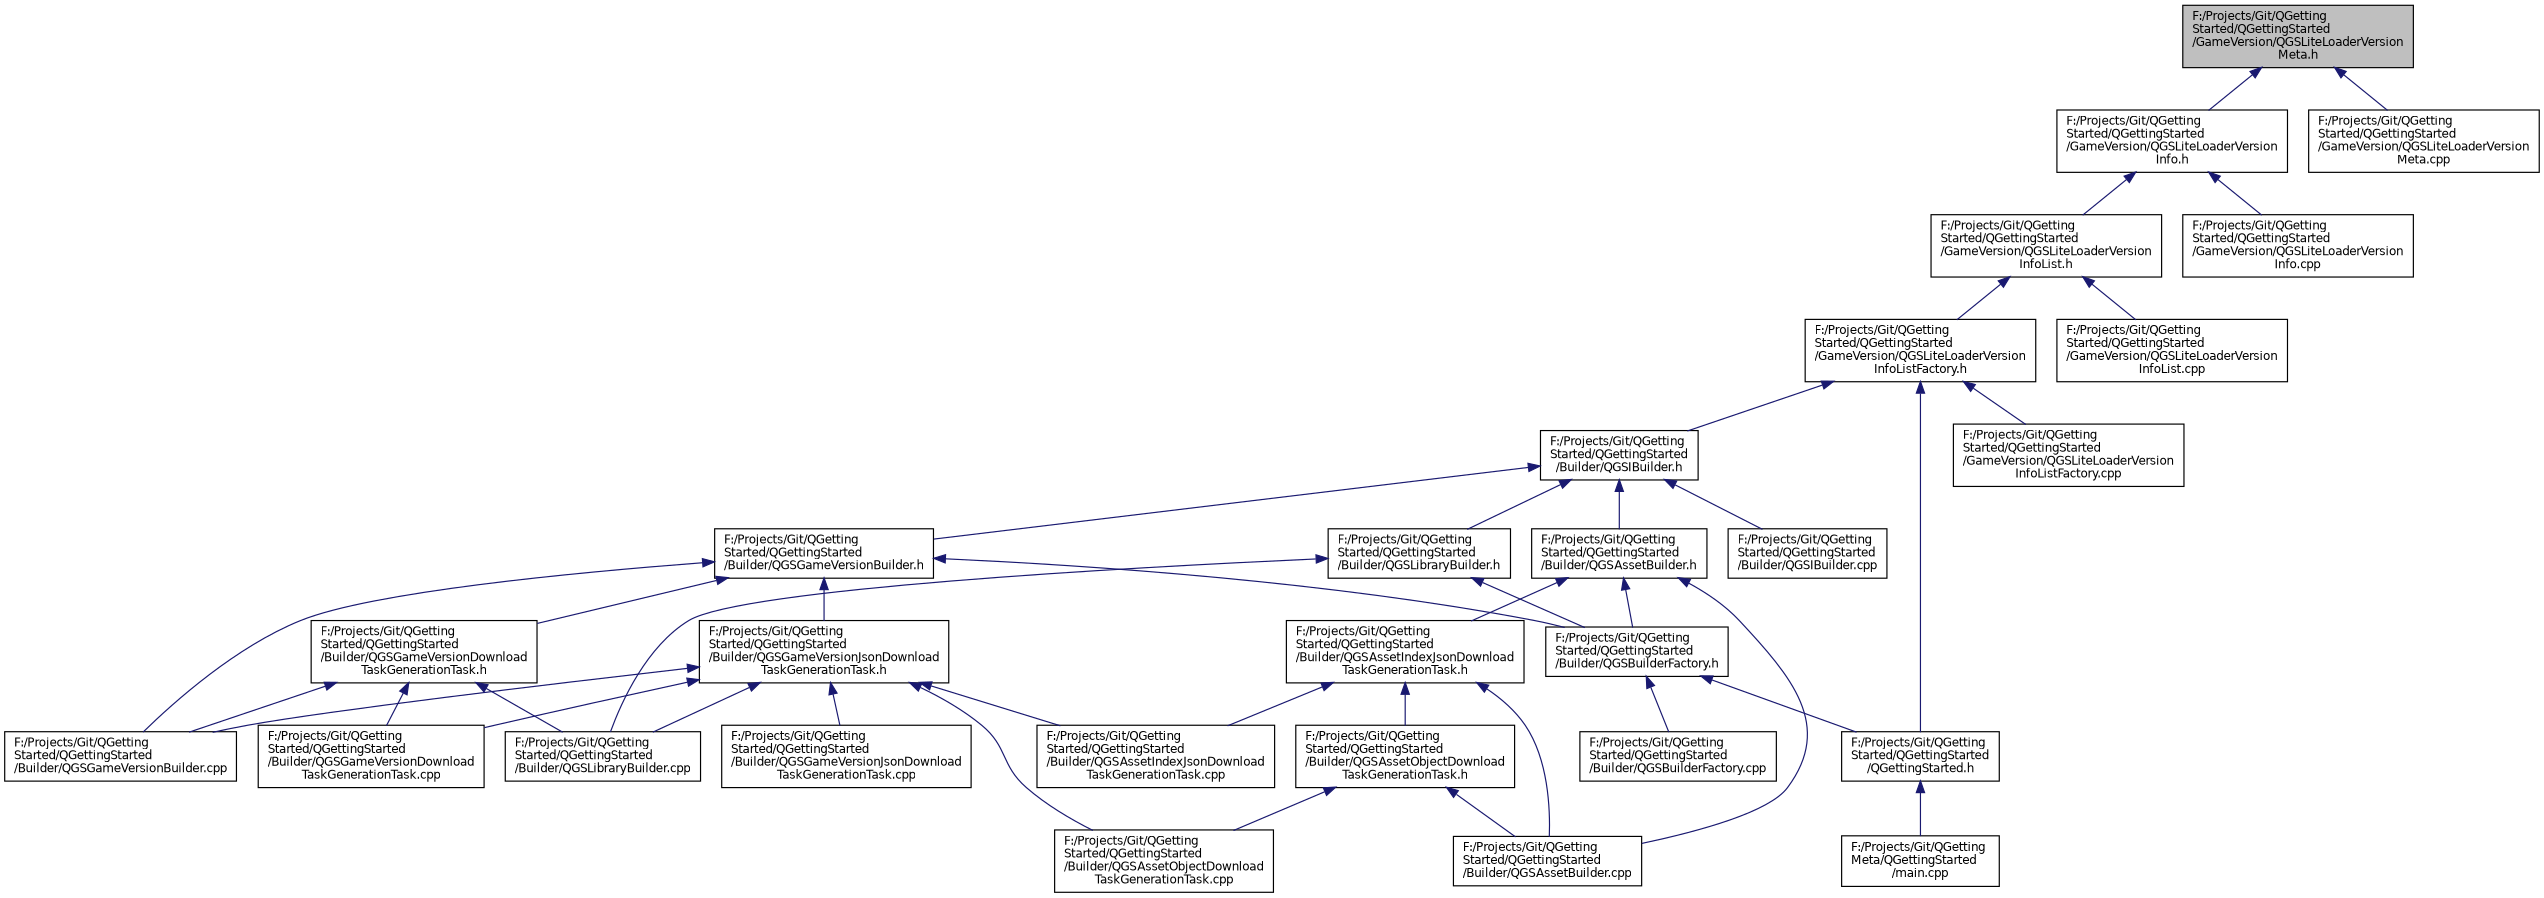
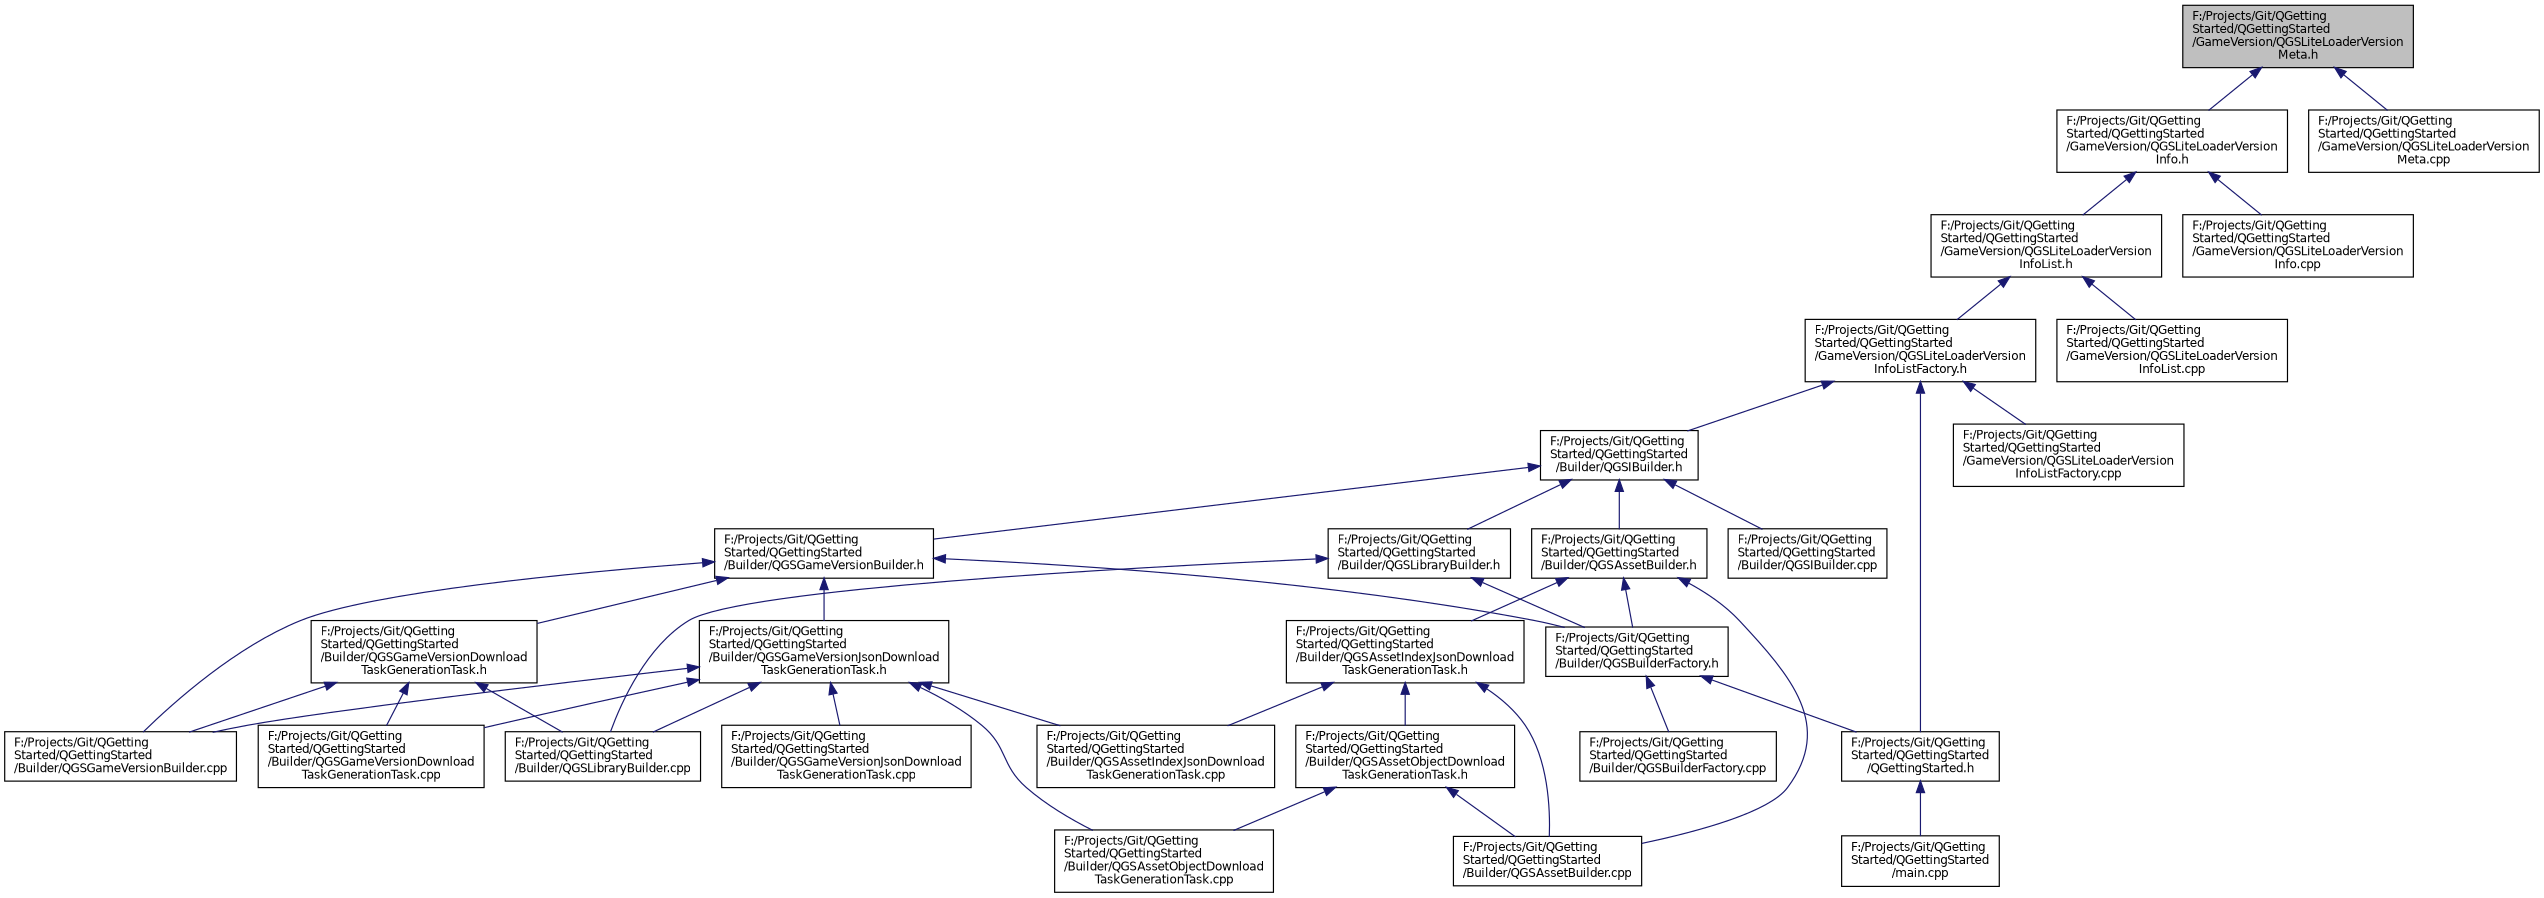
(1920, 861) -> (1920, 861)
